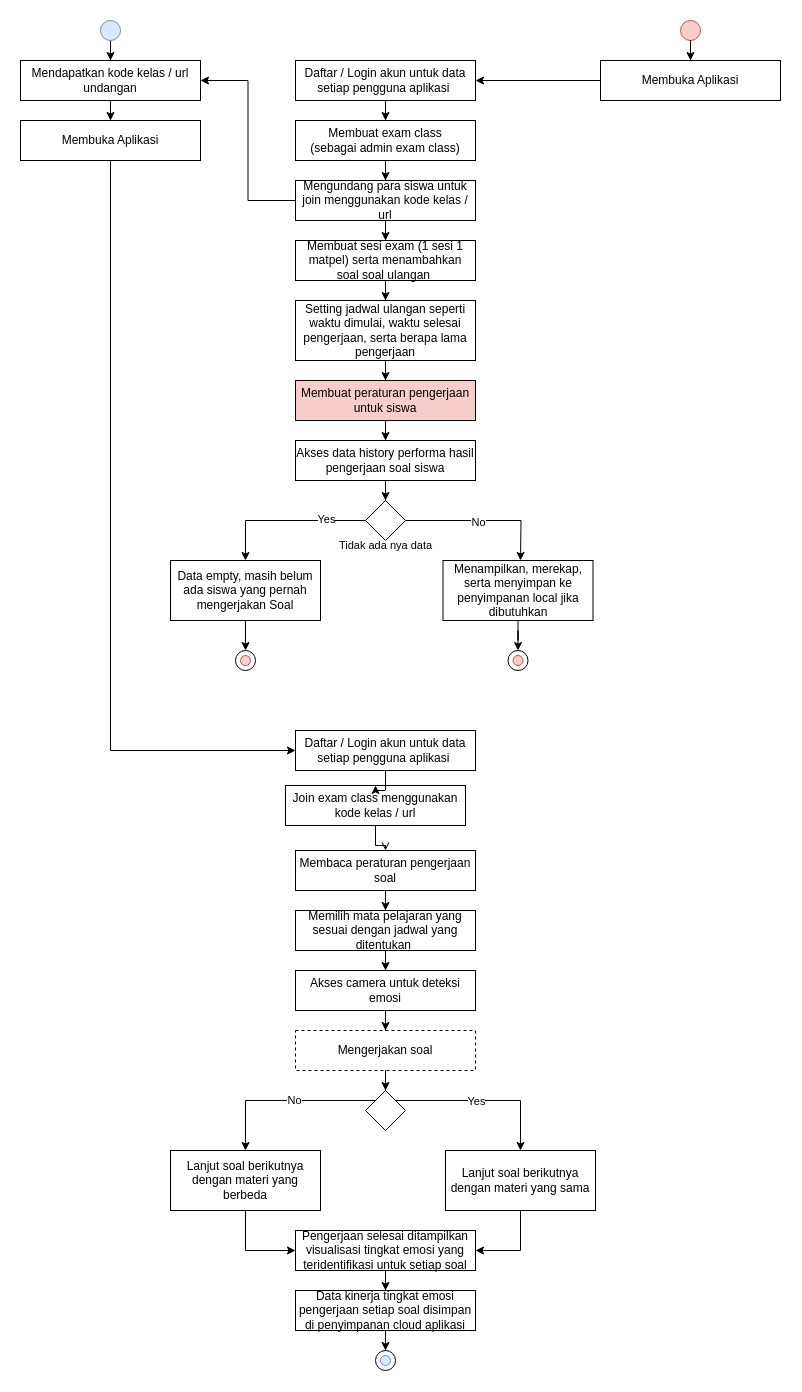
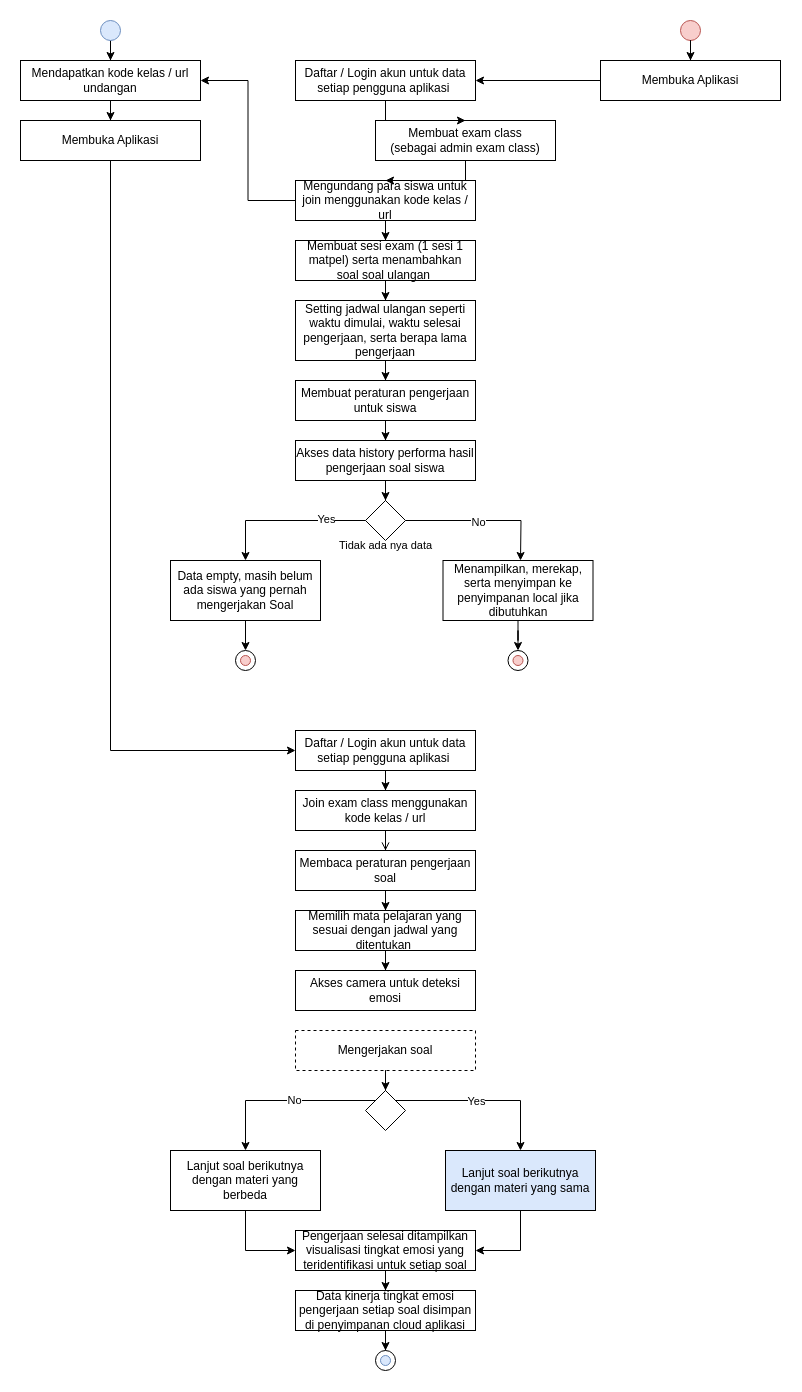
(386, 141) -> (466, 141)
(386, 401) -> (386, 401)
(376, 806) -> (386, 811)
(386, 1025) -> none
(521, 1181) -> (521, 1181)
